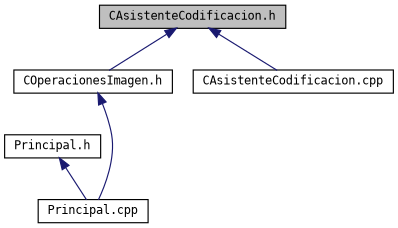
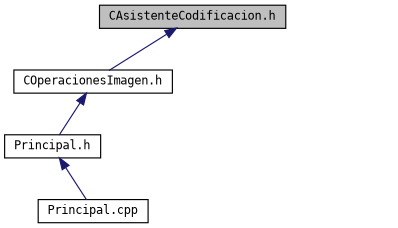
(293, 82) -> none
(112, 152) -> (70, 119)
